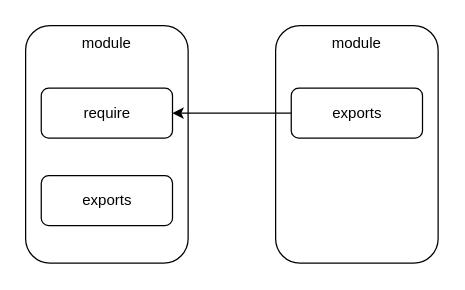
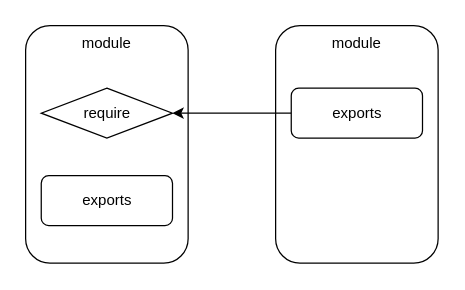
(107, 113) -> (107, 113)
